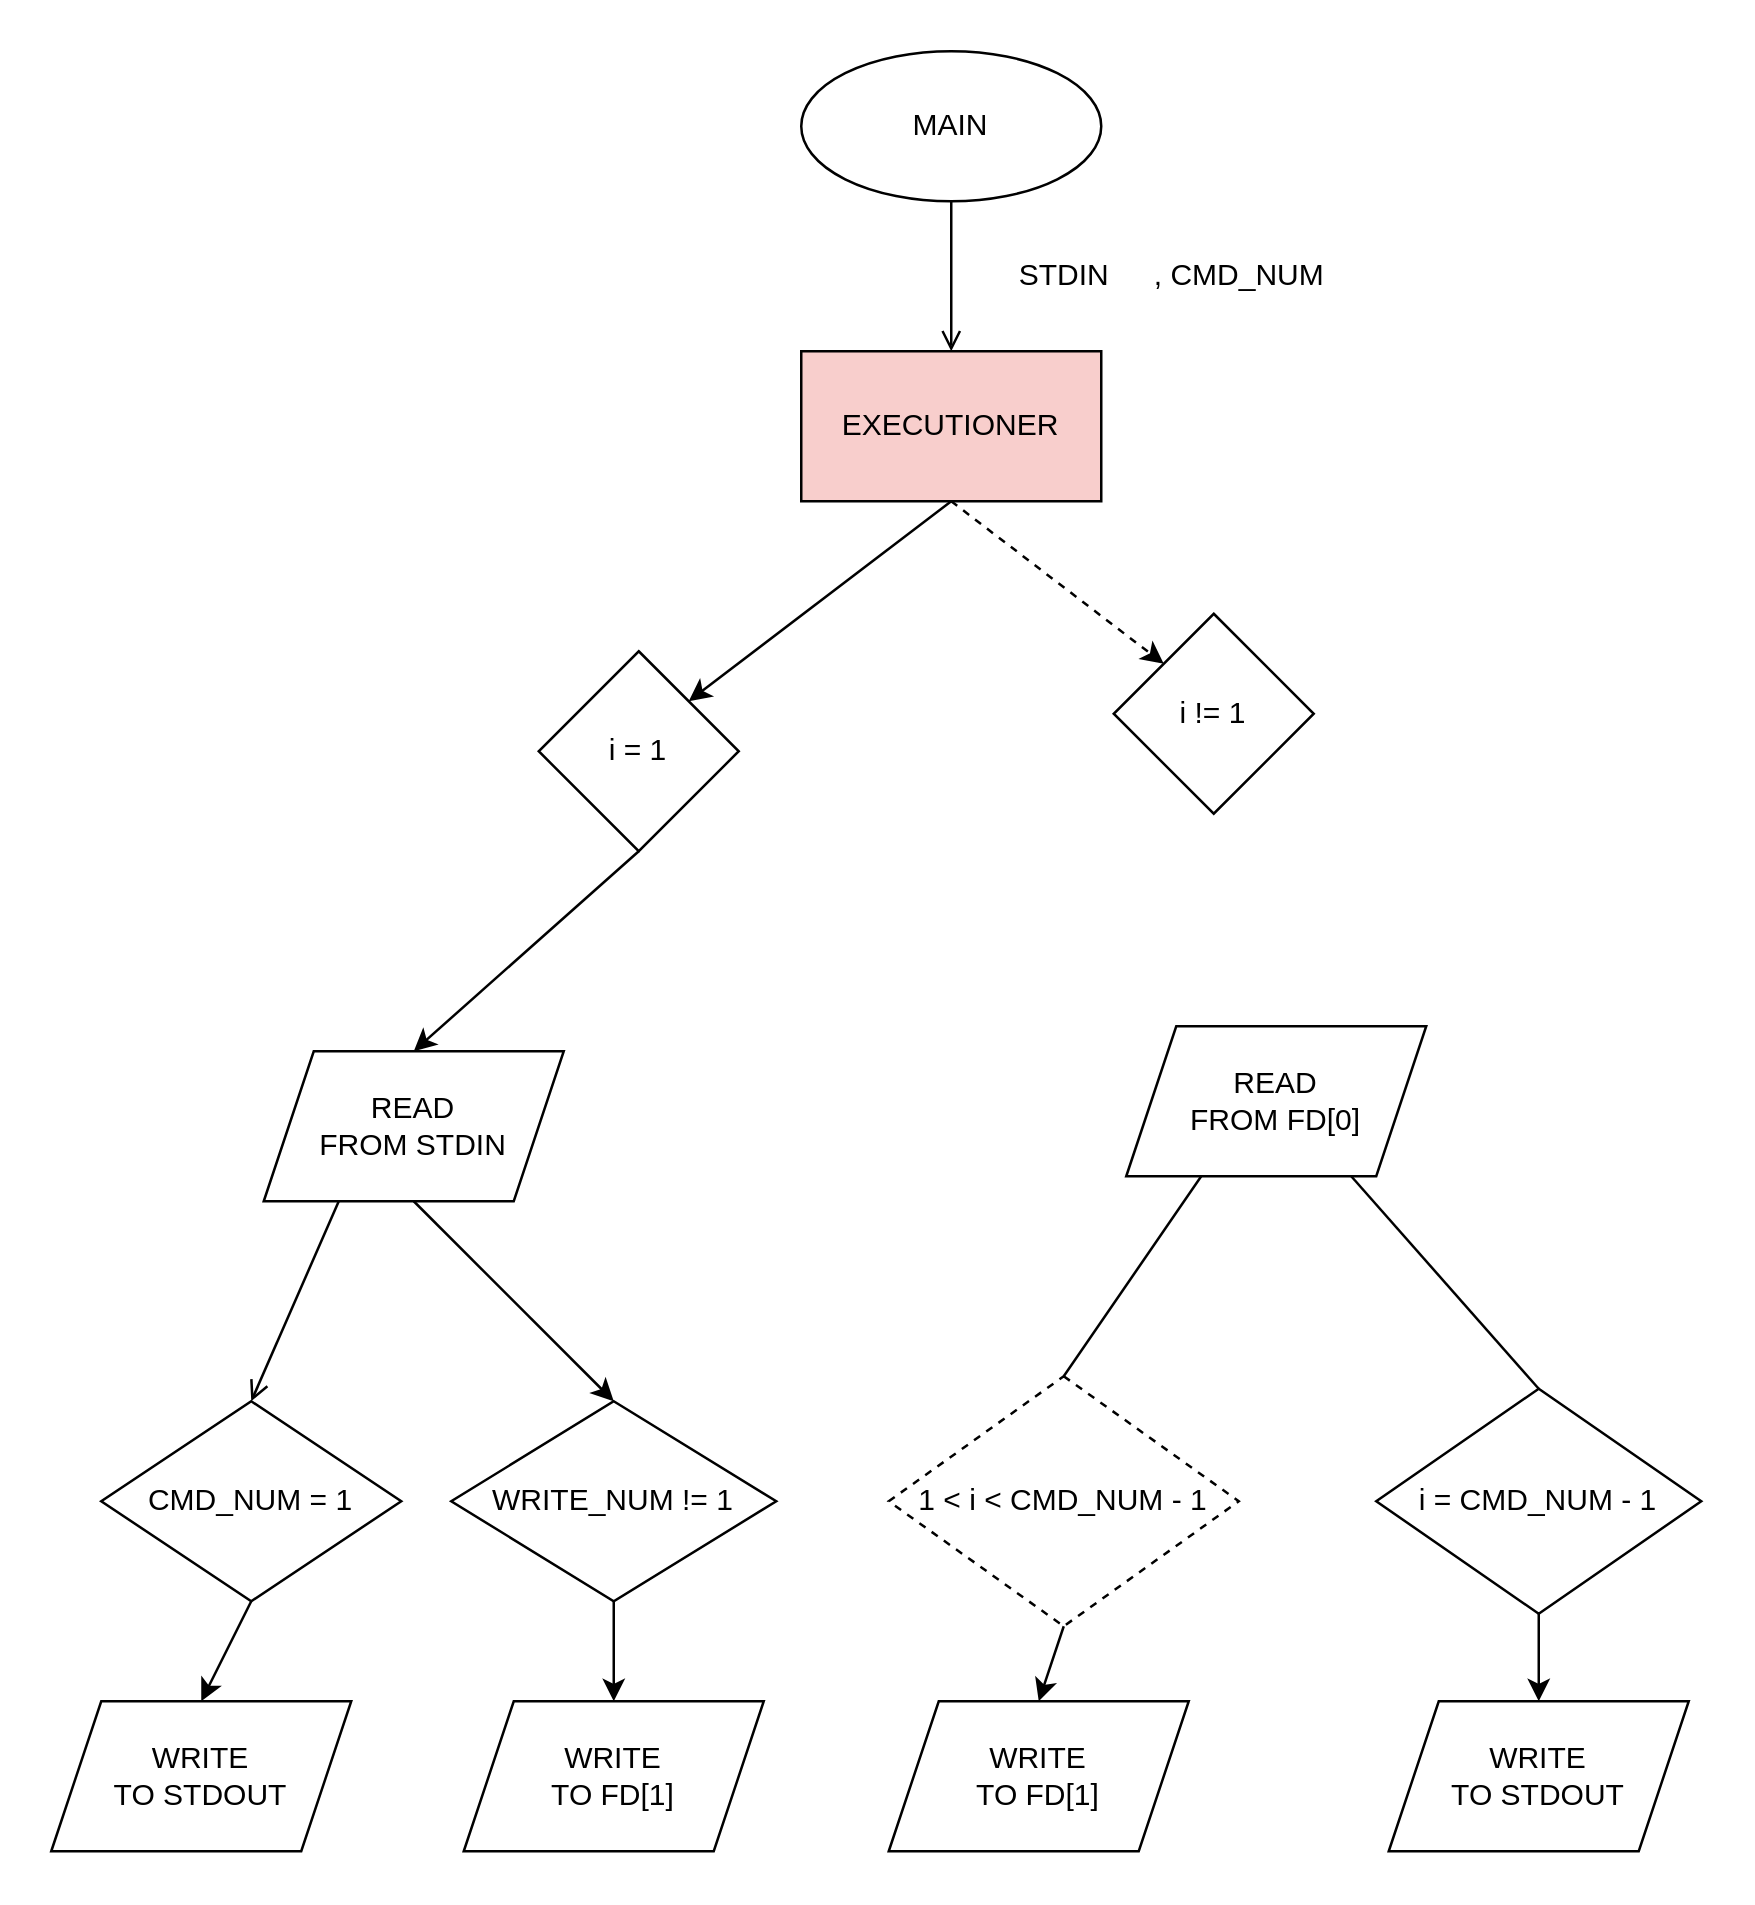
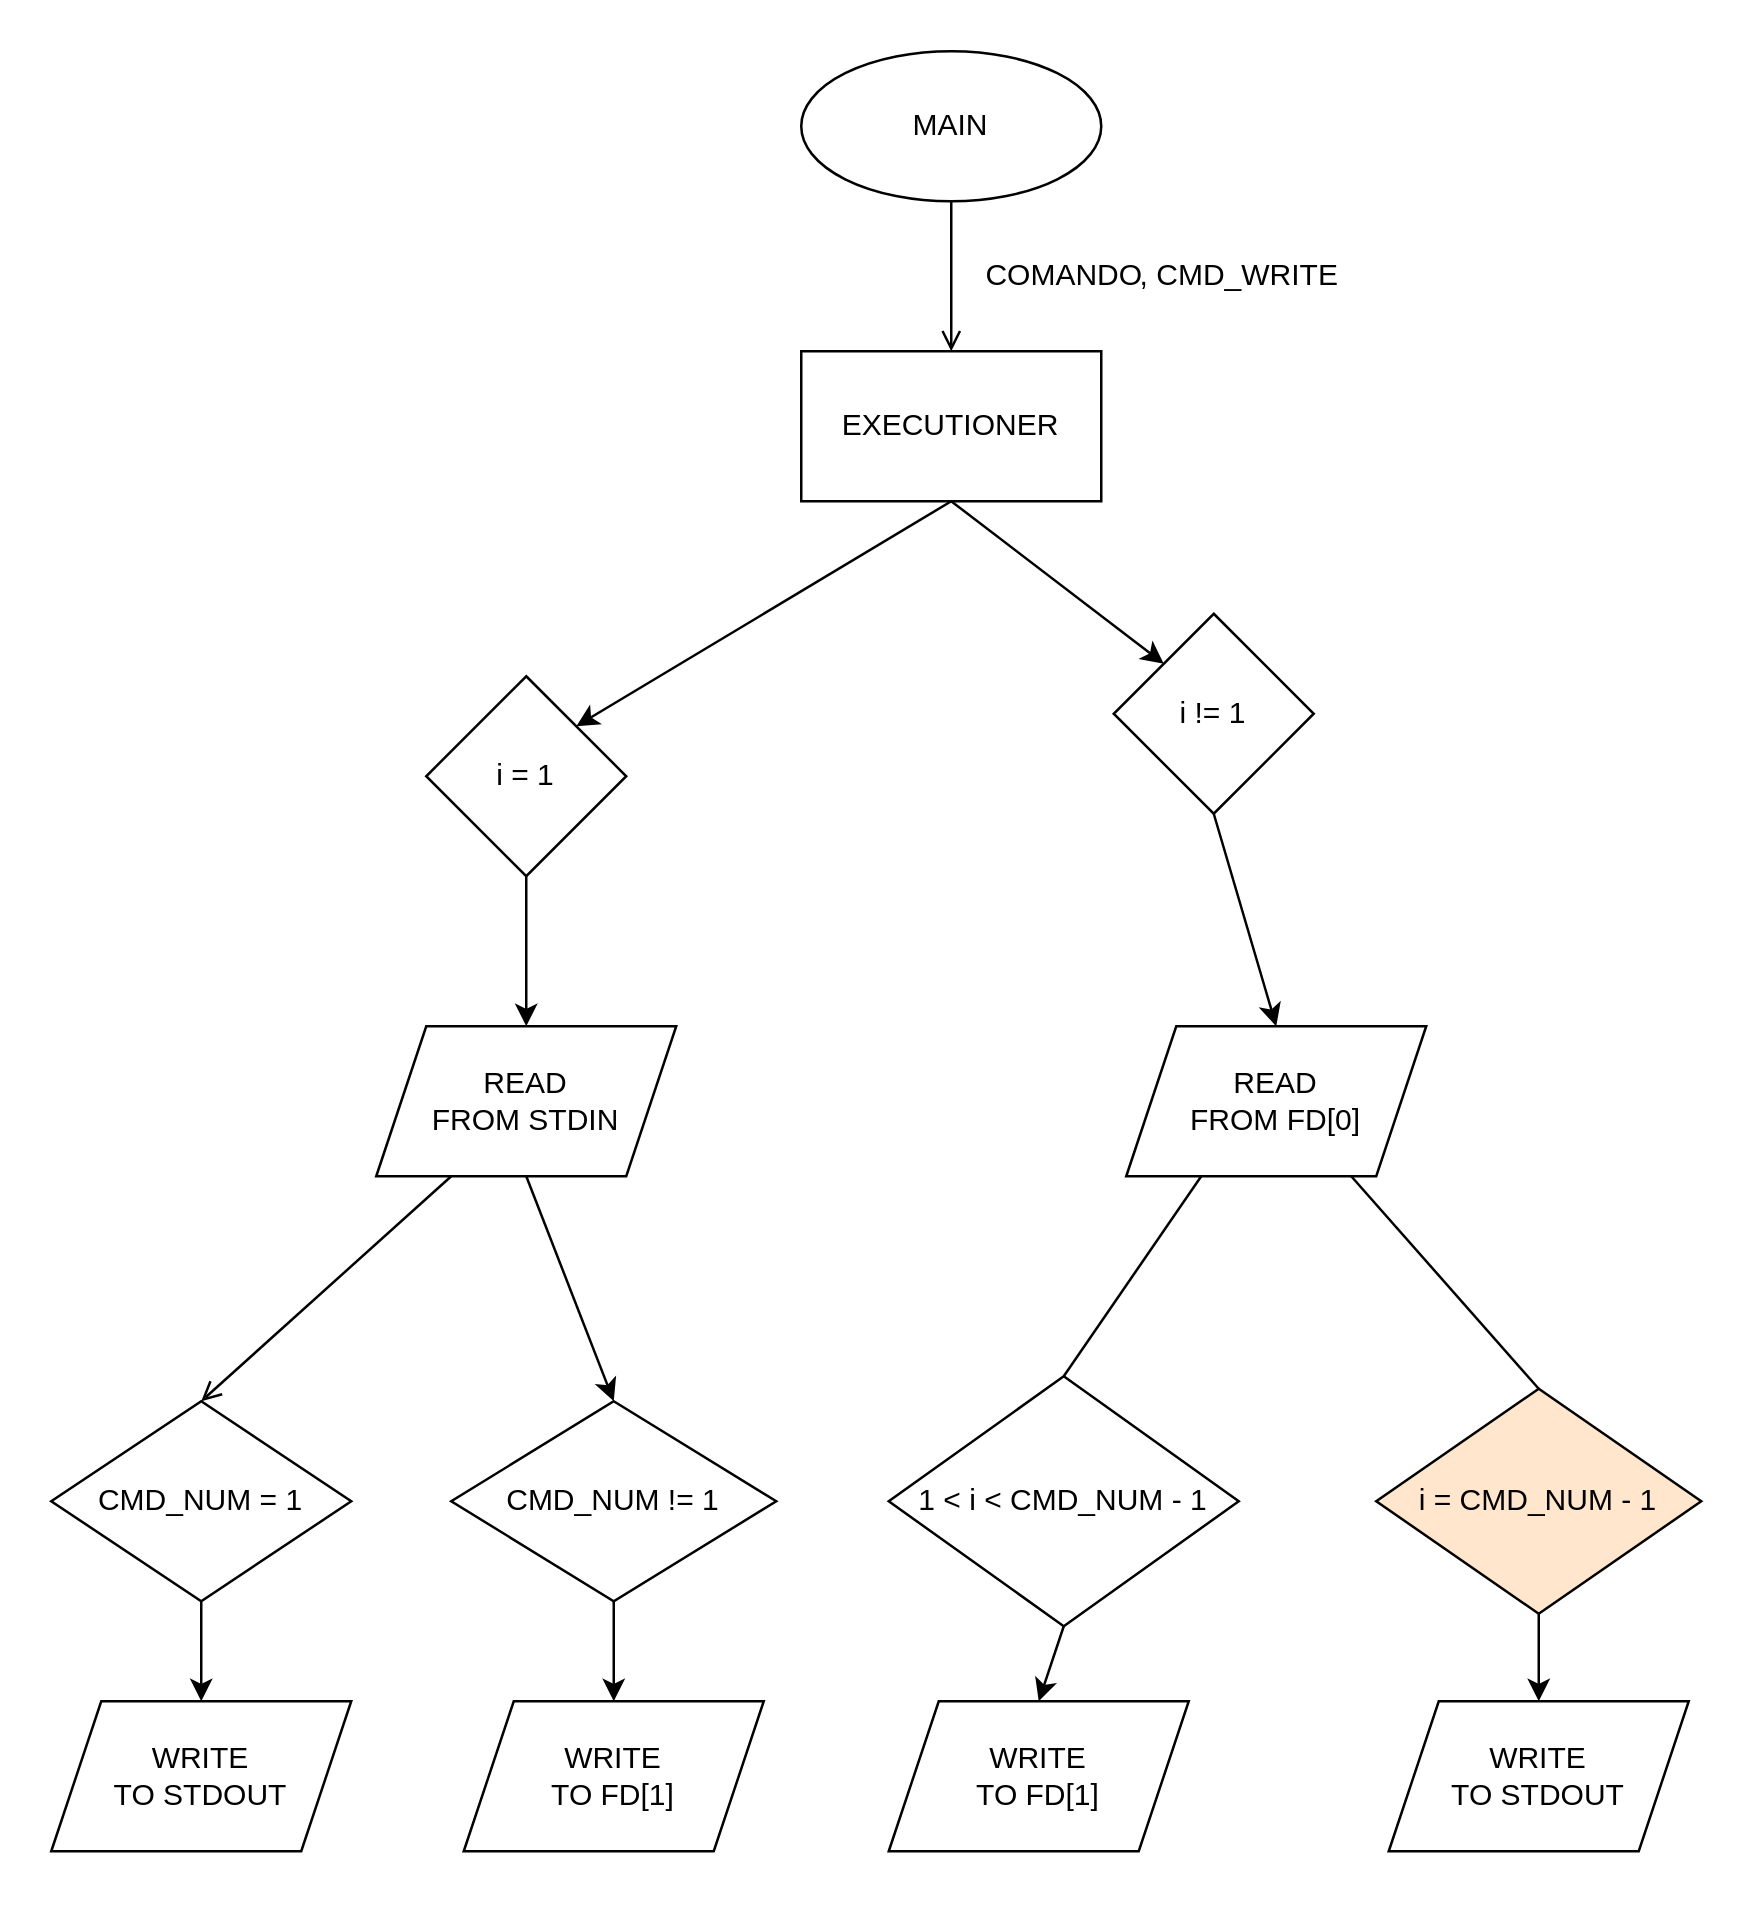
(1065, 276) -> (1065, 276)
(1240, 276) -> (1240, 276)
(951, 426) -> (951, 426)
(1053, 579) -> (1053, 579)
(639, 751) -> (526, 776)
none -> (1243, 912)
(414, 1126) -> (526, 1101)
(251, 1501) -> (201, 1501)
(614, 1501) -> (614, 1501)
(1064, 1501) -> (1064, 1501)
(1539, 1501) -> (1539, 1501)
